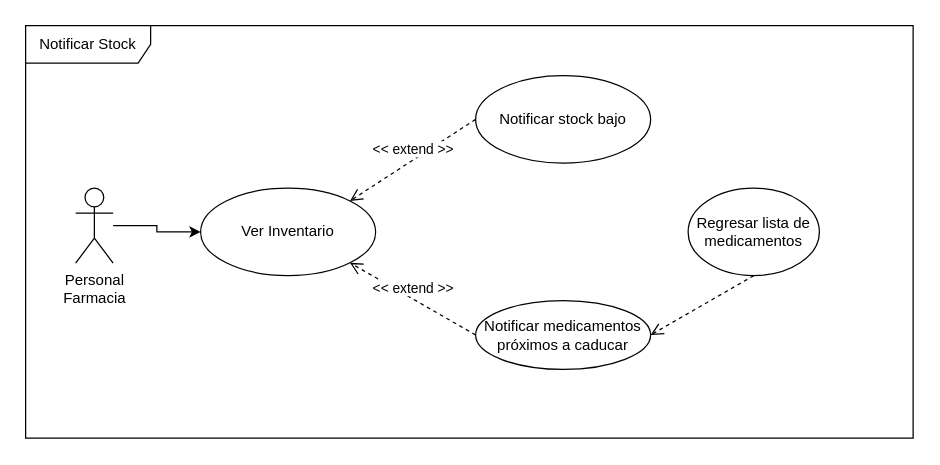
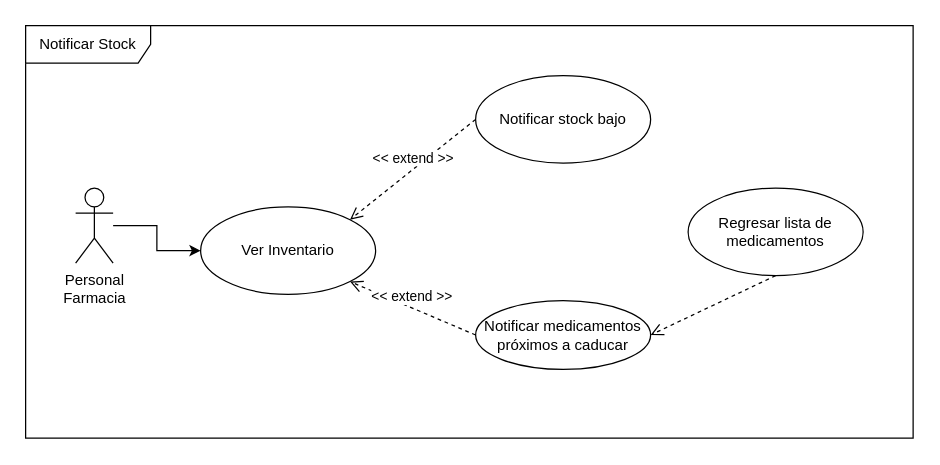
(288, 232) -> (288, 251)
(754, 232) -> (776, 232)
